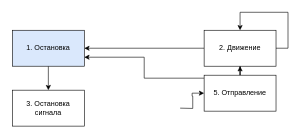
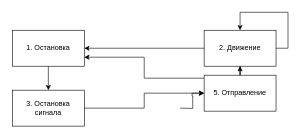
(48, 48) -> (48, 48)
none -> (144, 108)
